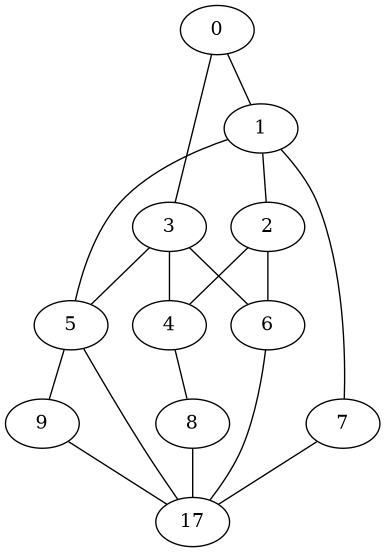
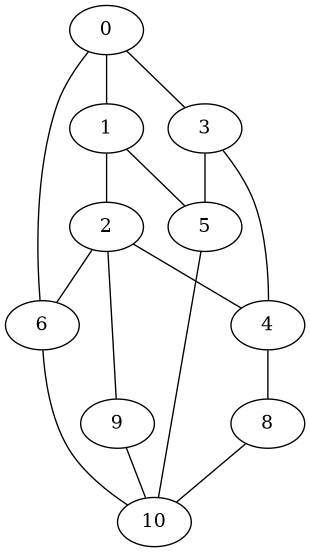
(213, 270) -> (43, 171)
(57, 375) -> (112, 325)
(343, 424) -> none
(193, 522) -> (154, 522)
